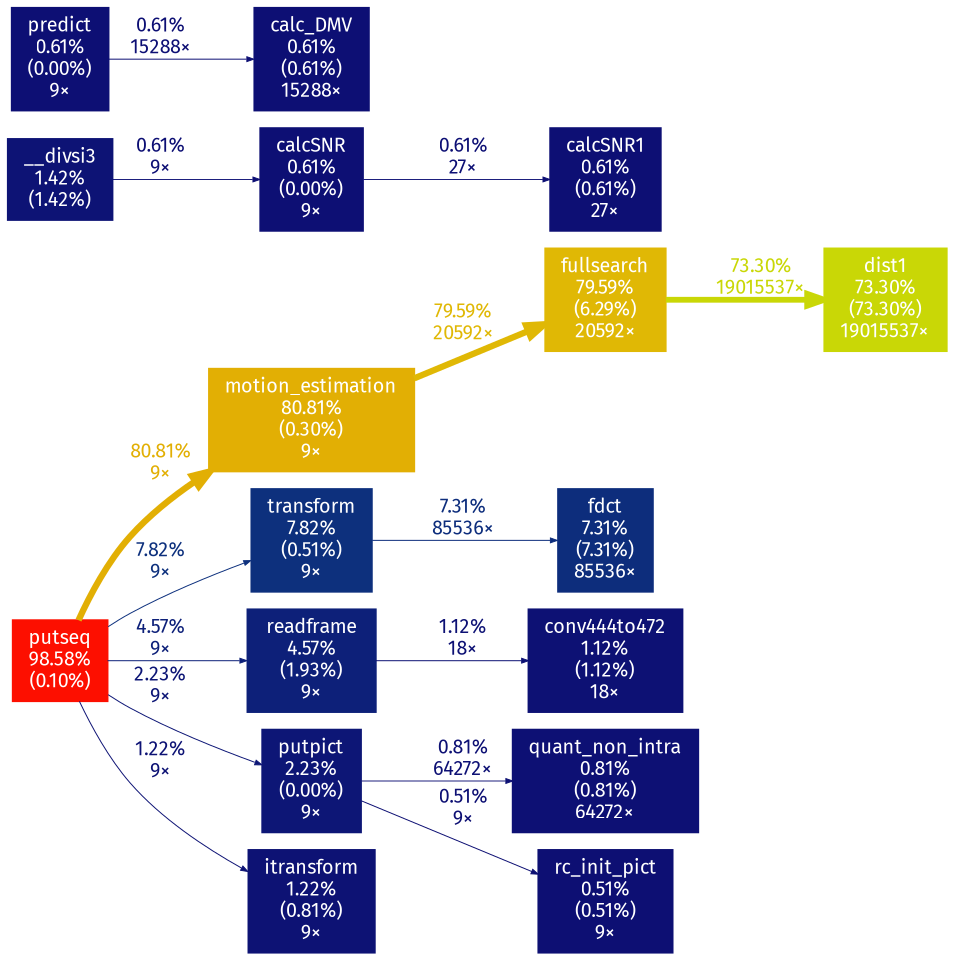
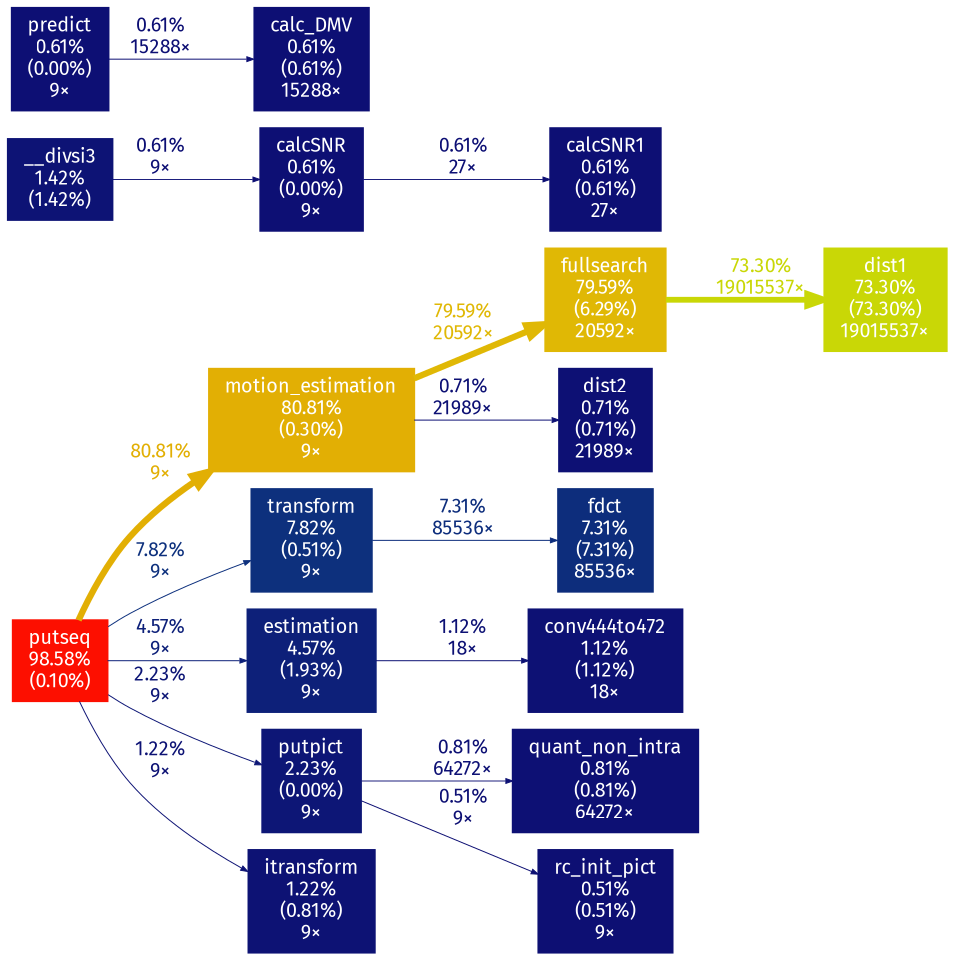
none -> (605, 420)
(312, 661) -> (312, 661)
